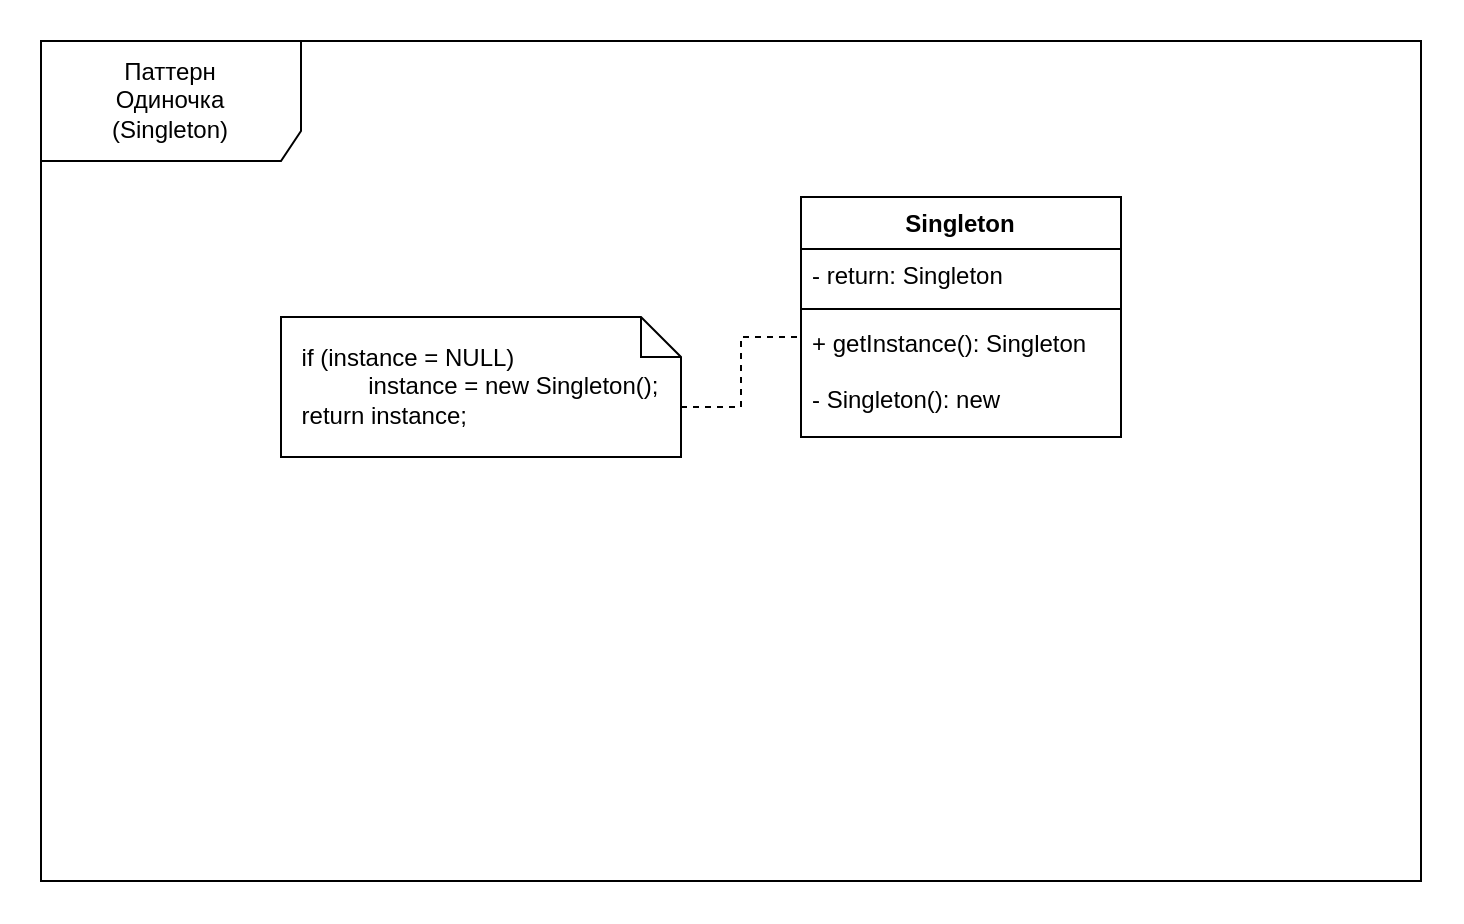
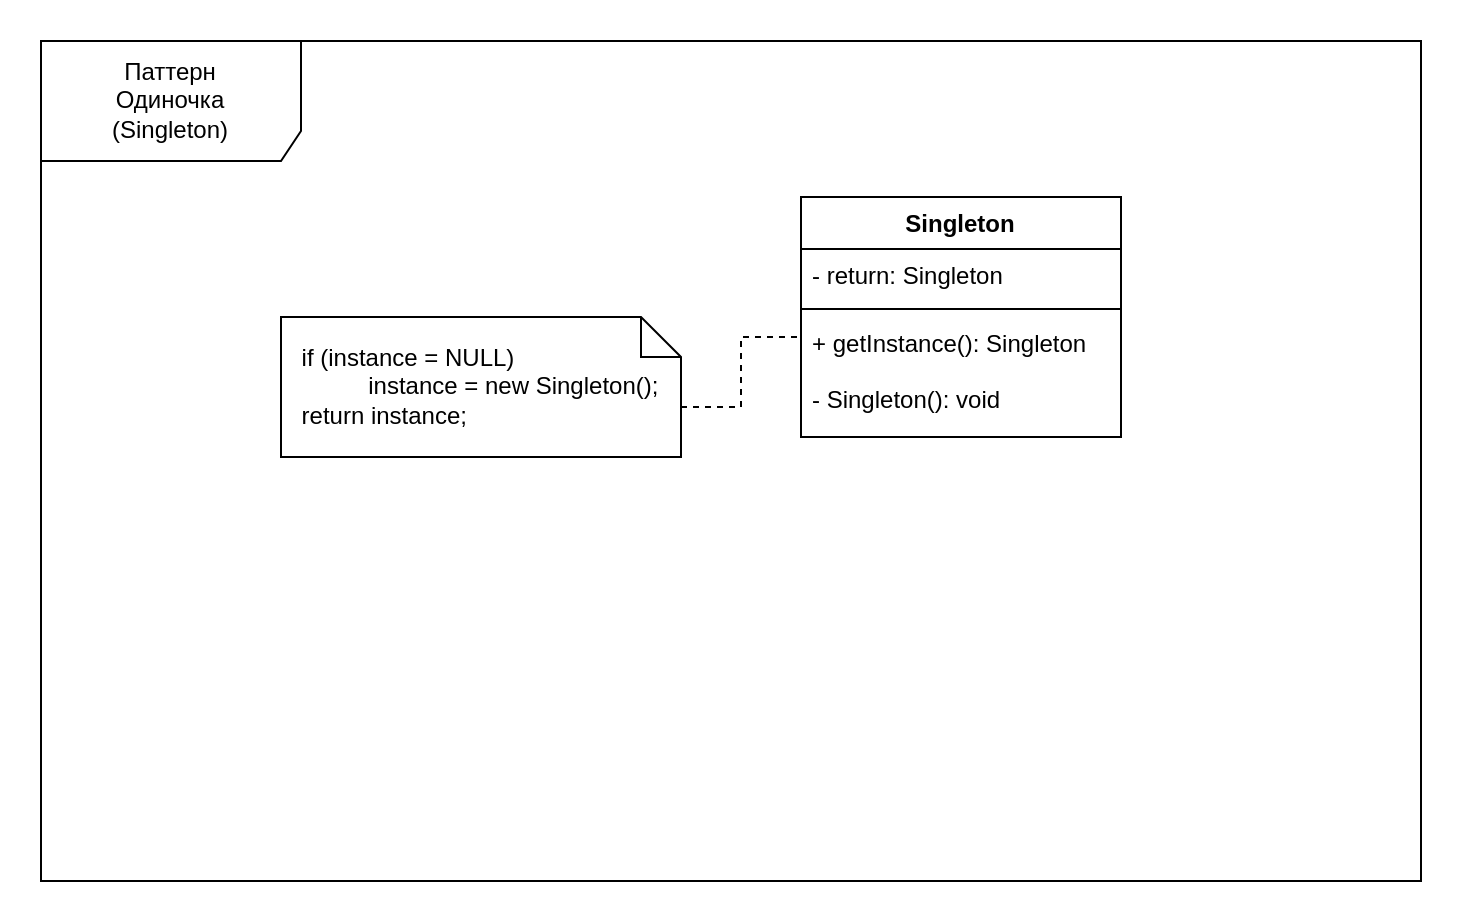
(971, 344) -> (971, 344)
